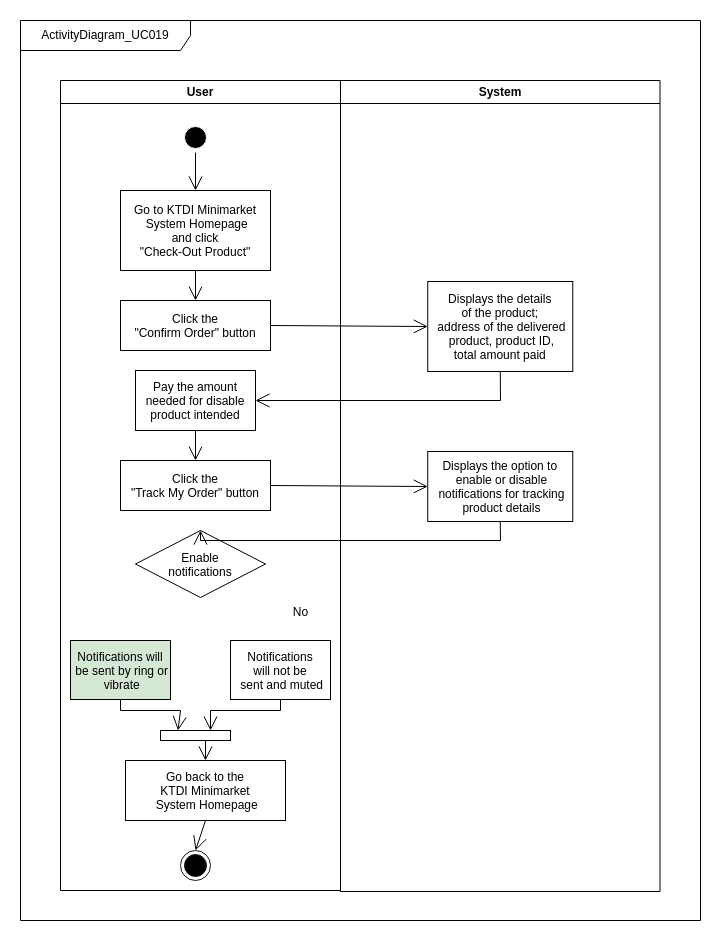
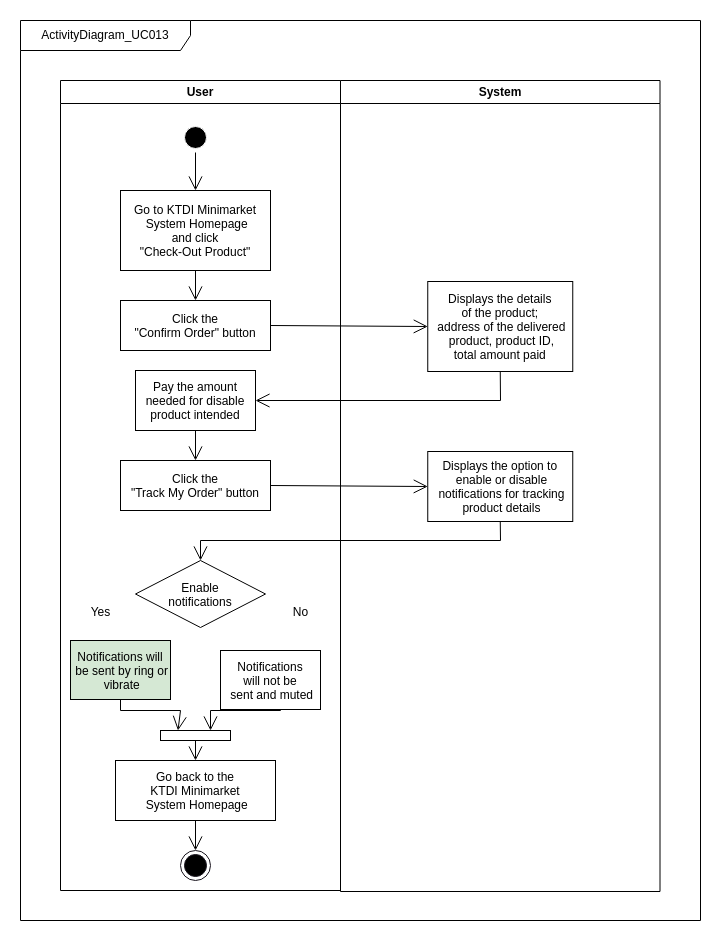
(106, 36) -> (106, 36)
(201, 564) -> (201, 594)
none -> (101, 613)
(281, 670) -> (271, 680)
(206, 791) -> (196, 791)
